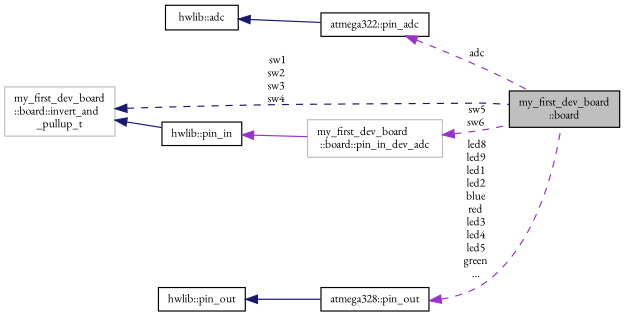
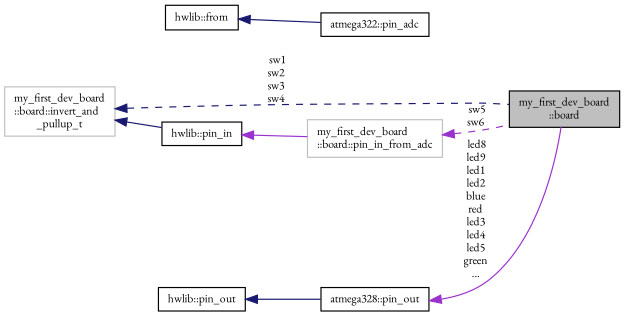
(202, 18) -> (202, 18)
(474, 64) -> none
(375, 138) -> (375, 138)
(527, 233) -> (527, 233)
